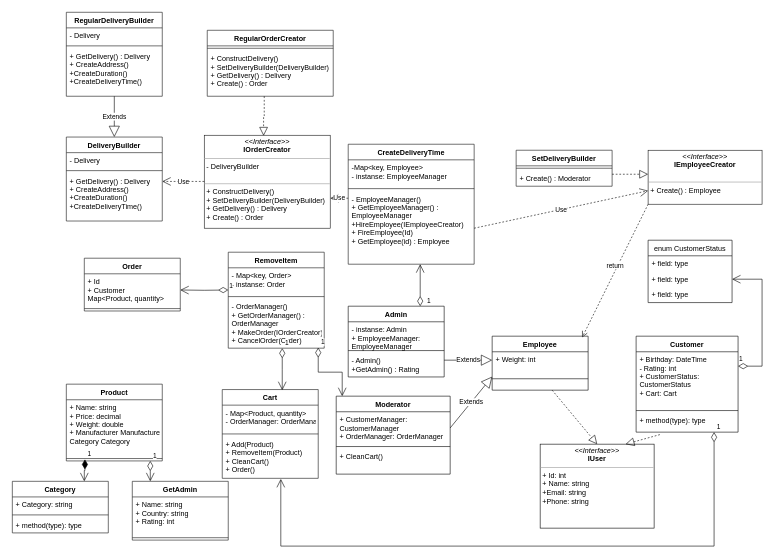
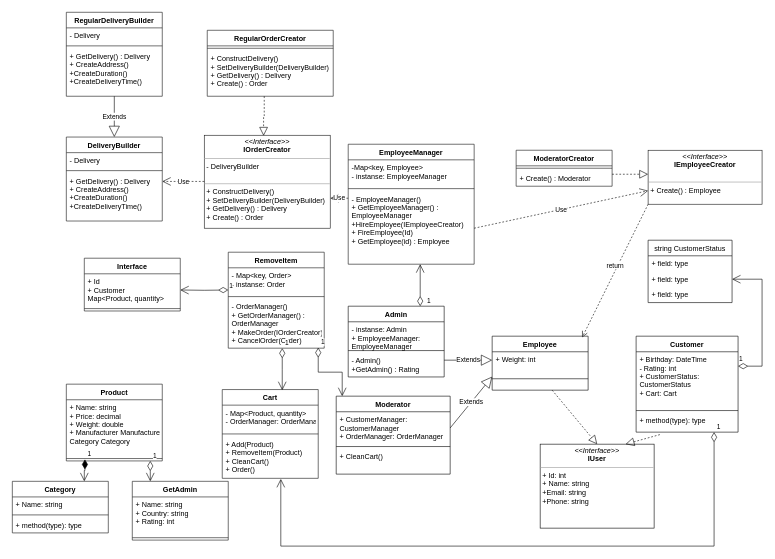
(411, 152) -> (411, 152)
(564, 158) -> (564, 158)
(690, 248) -> (690, 248)
(132, 266) -> (132, 266)
(48, 505) -> (40, 505)
